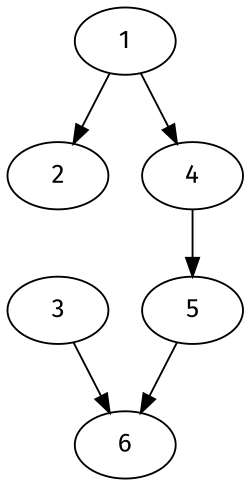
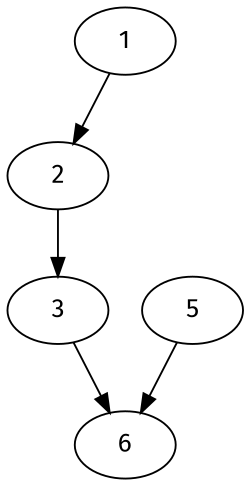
(193, 176) -> none
none -> (58, 234)
